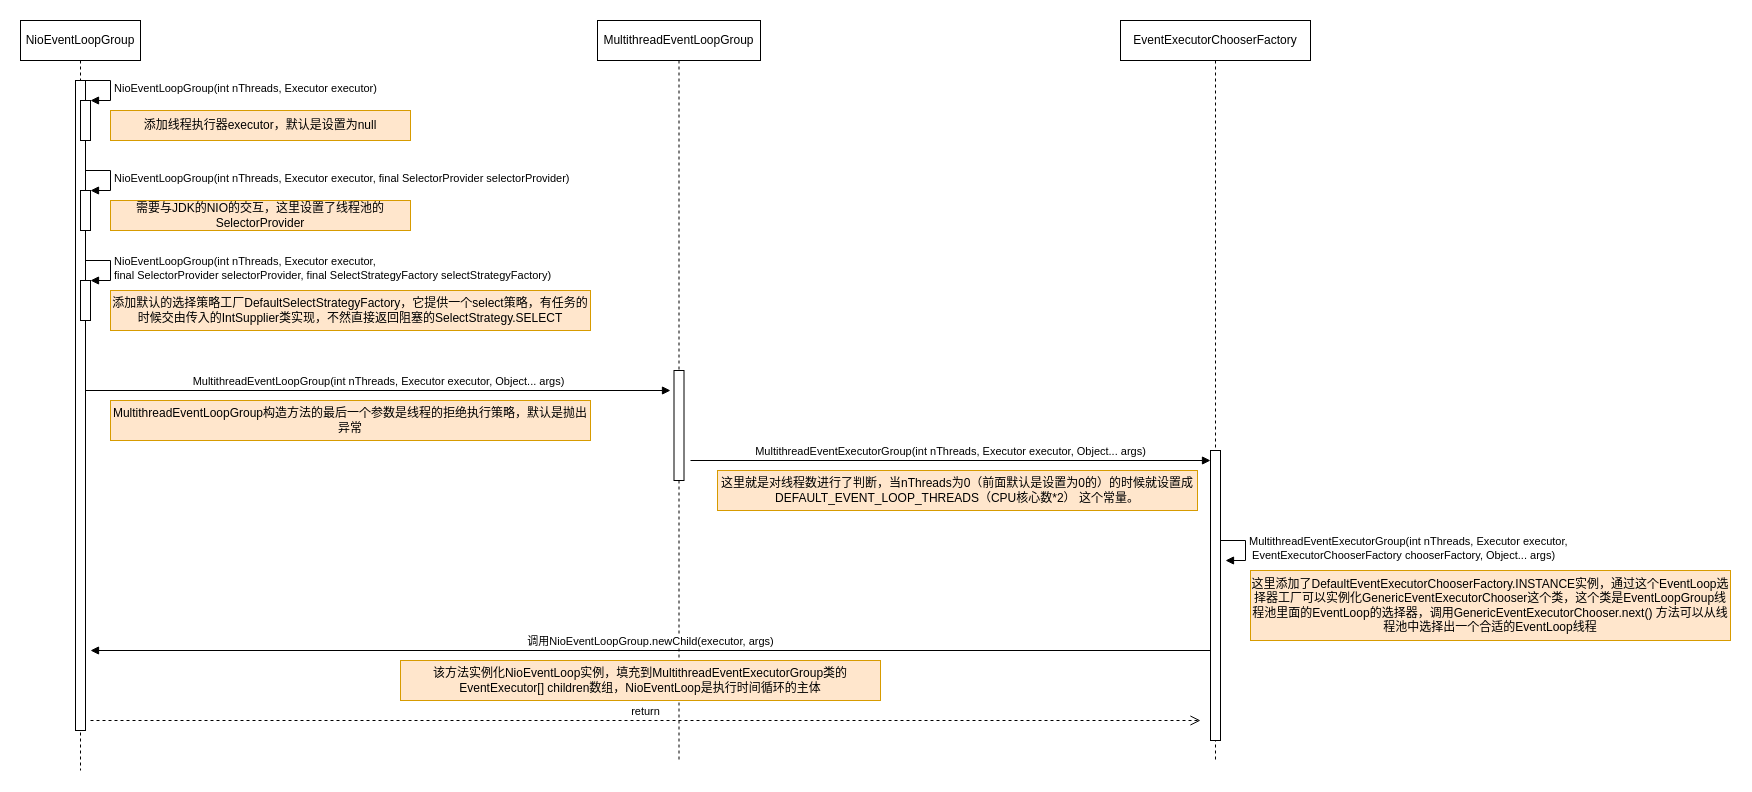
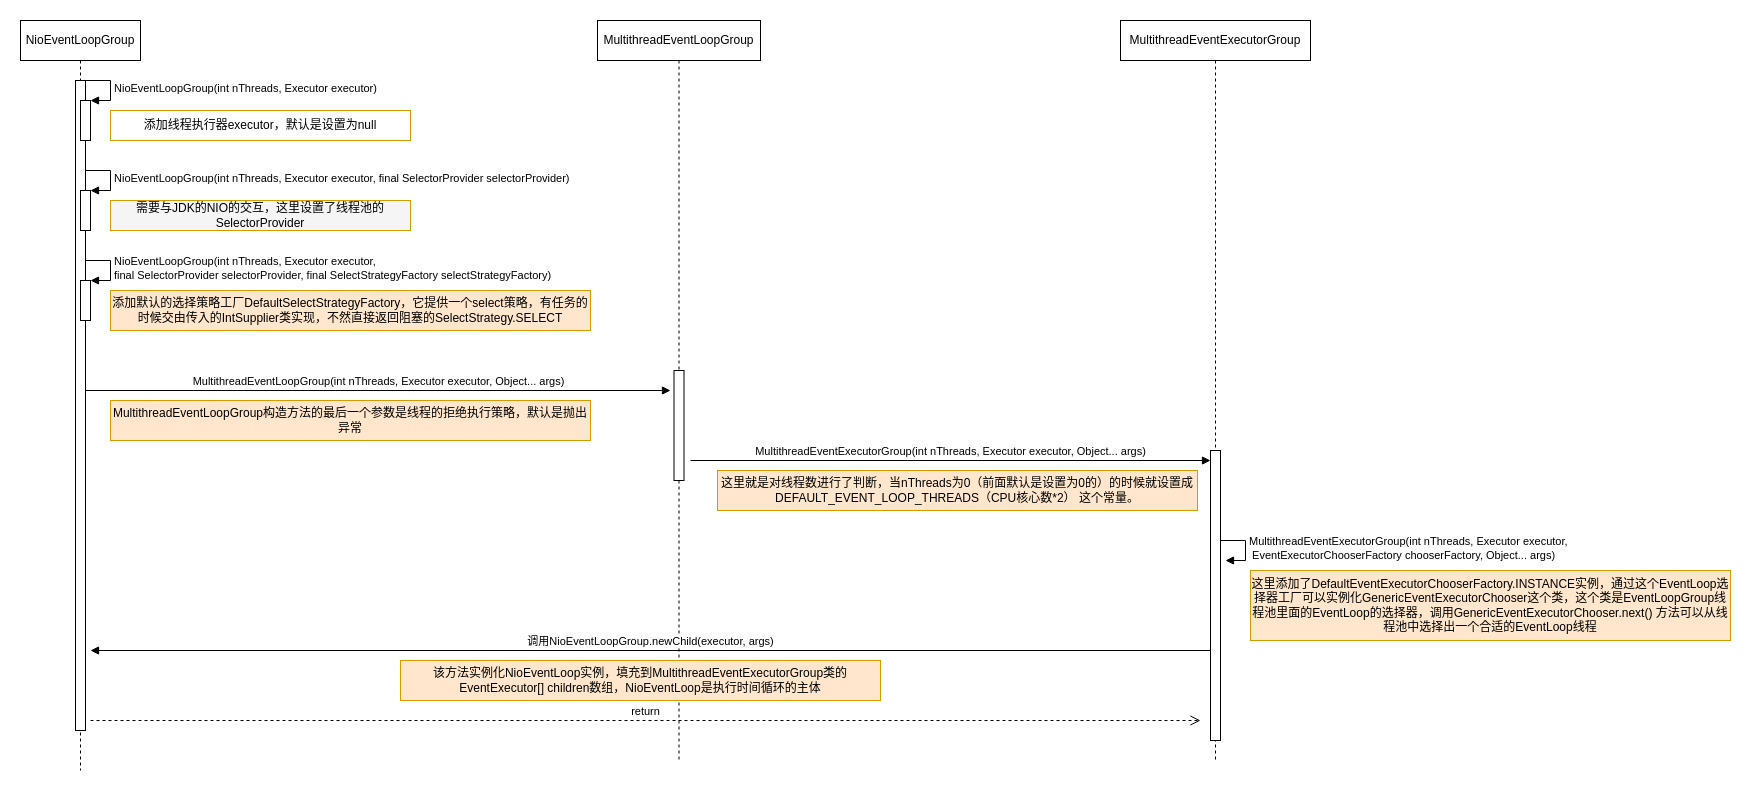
(1216, 41) -> (1216, 41)
(261, 126) -> (261, 126)
(261, 216) -> (261, 216)
